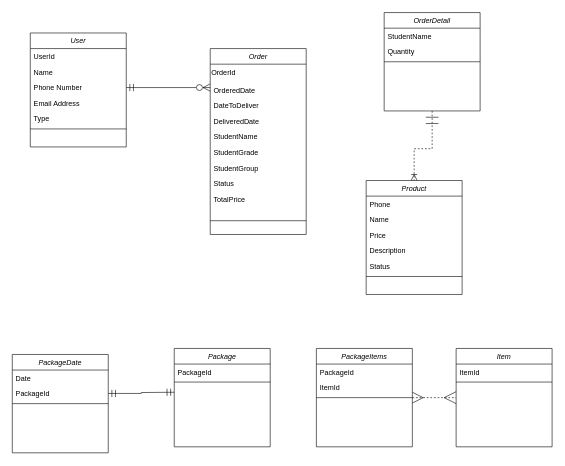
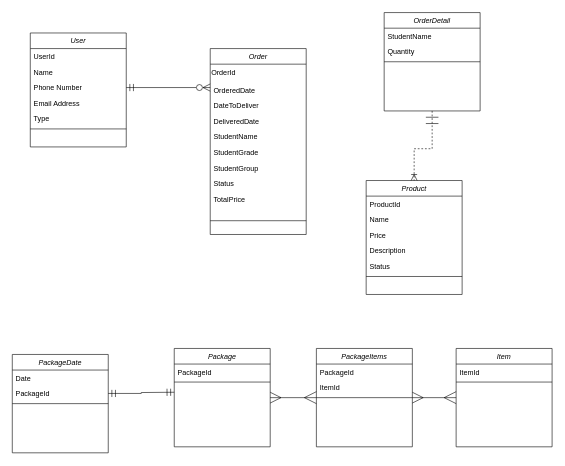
(380, 204) -> (388, 204)
none -> (293, 398)
(434, 398) -> (434, 398)
